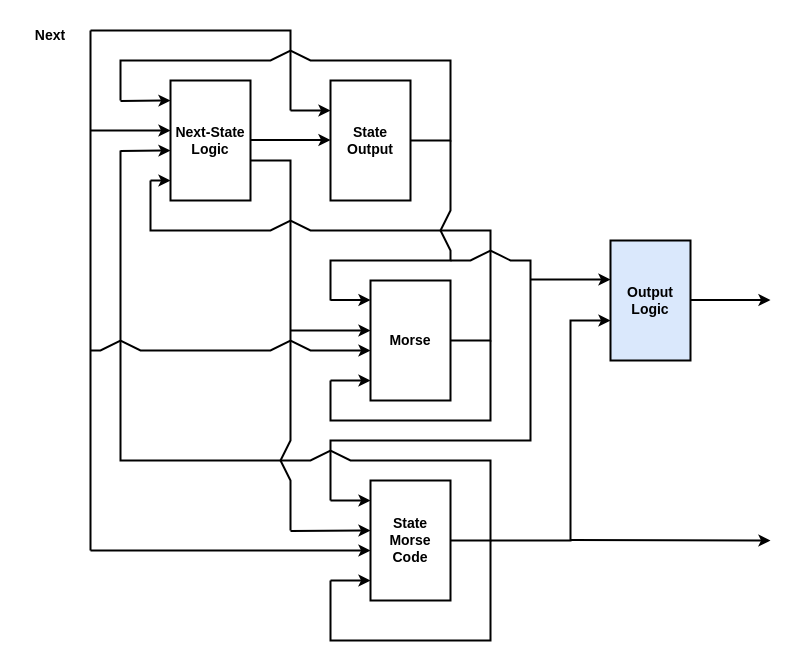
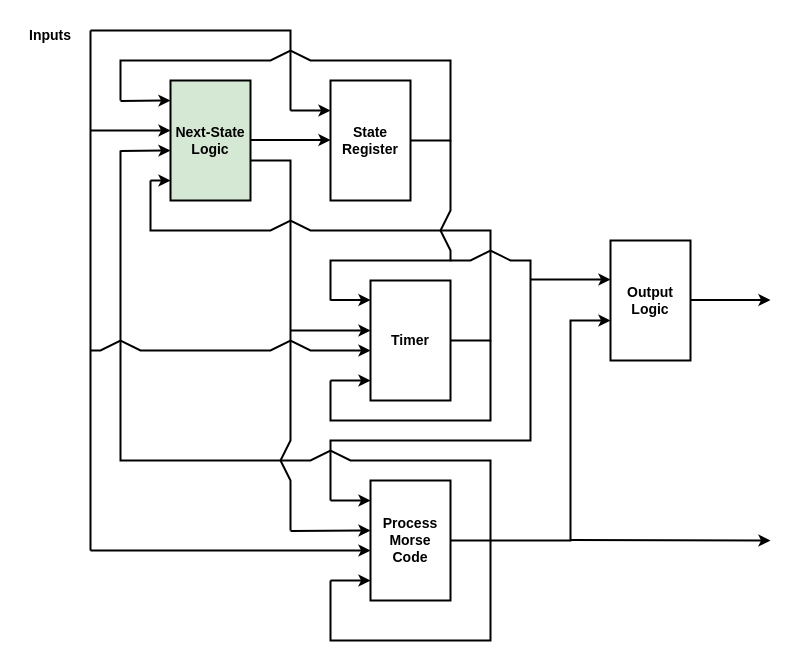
(51, 36) -> (51, 36)
(211, 141) -> (211, 141)
(371, 141) -> (371, 141)
(651, 301) -> (651, 301)
(411, 341) -> (411, 341)
(411, 541) -> (411, 541)
